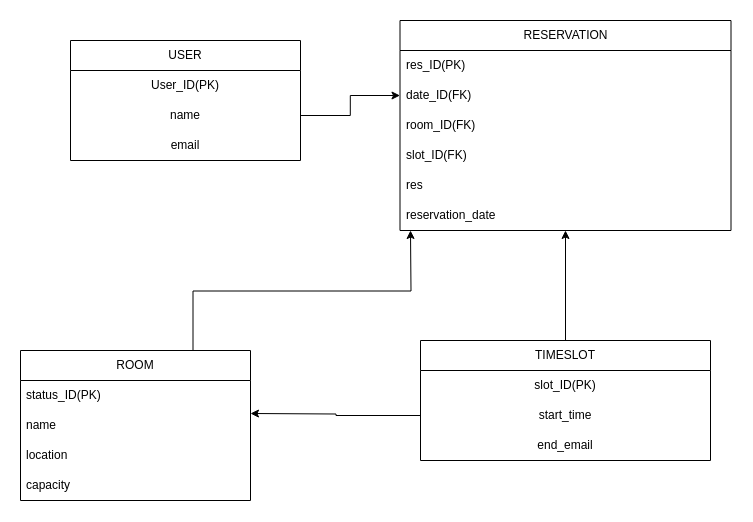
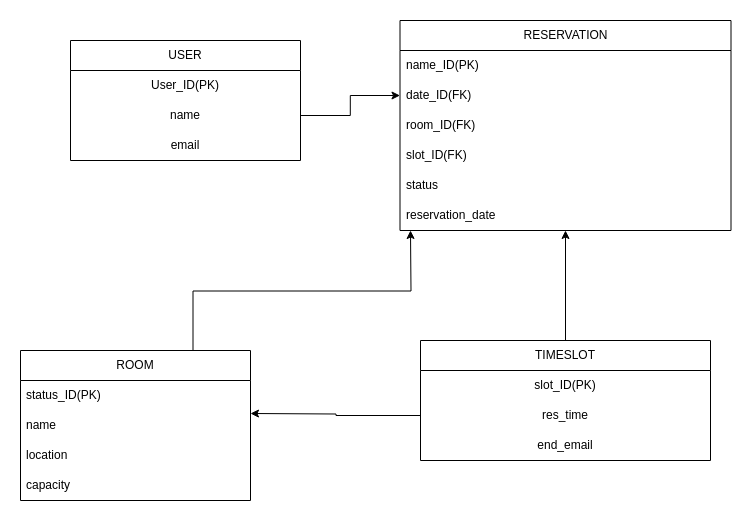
(440, 66) -> (443, 66)
(417, 186) -> (427, 186)
(566, 416) -> (566, 416)
